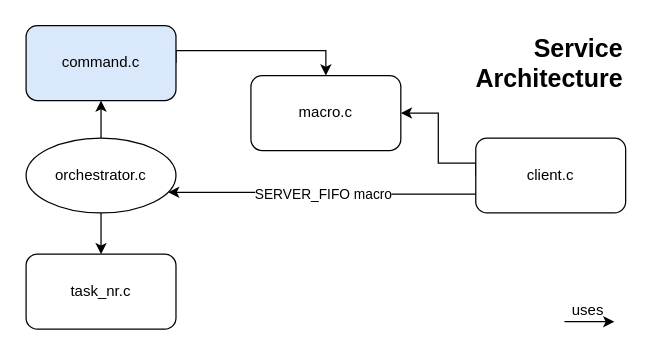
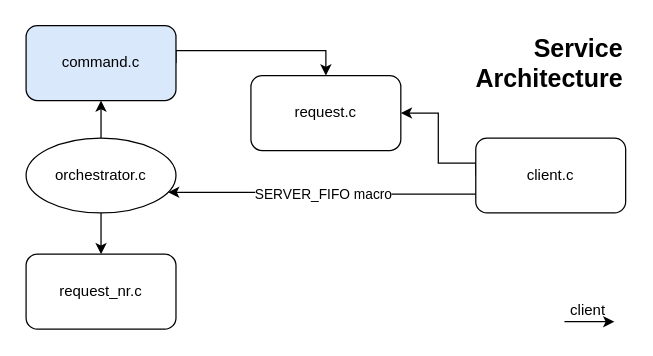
(326, 113) -> (326, 113)
(101, 292) -> (101, 292)
(588, 311) -> (588, 311)
